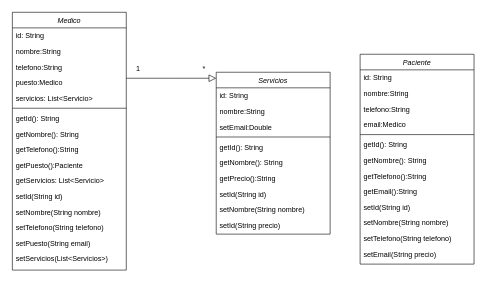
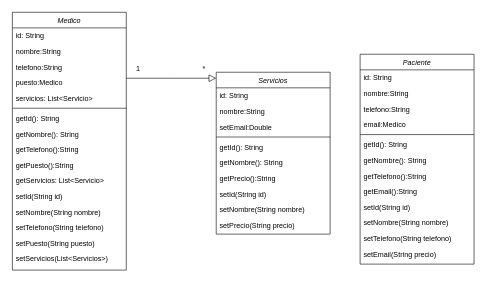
(54, 166) -> (50, 166)
(257, 226) -> (264, 226)
(58, 244) -> (62, 244)
